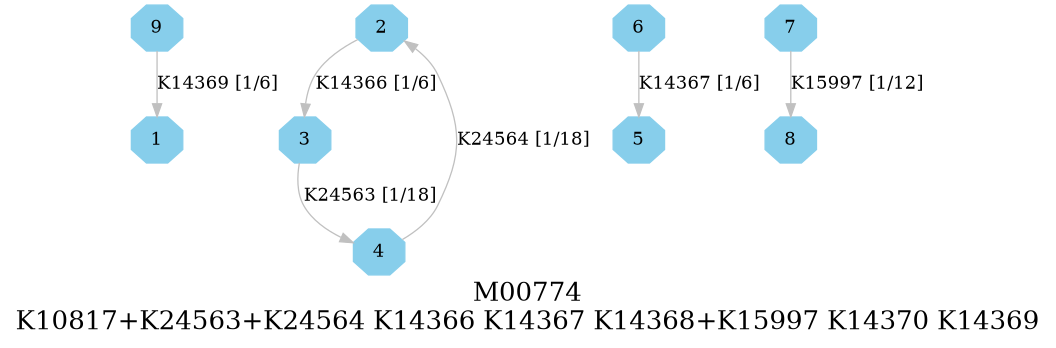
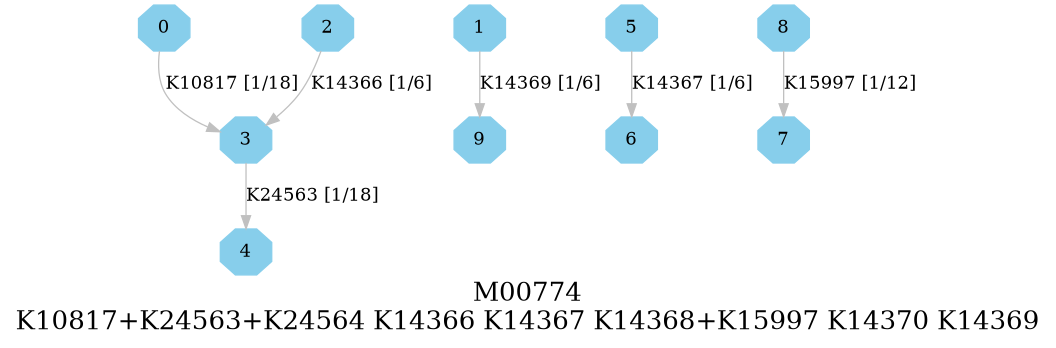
none -> (164, 28)
(157, 77) -> (480, 77)
(639, 77) -> (632, 77)
(791, 77) -> (784, 77)
(456, 148) -> none
